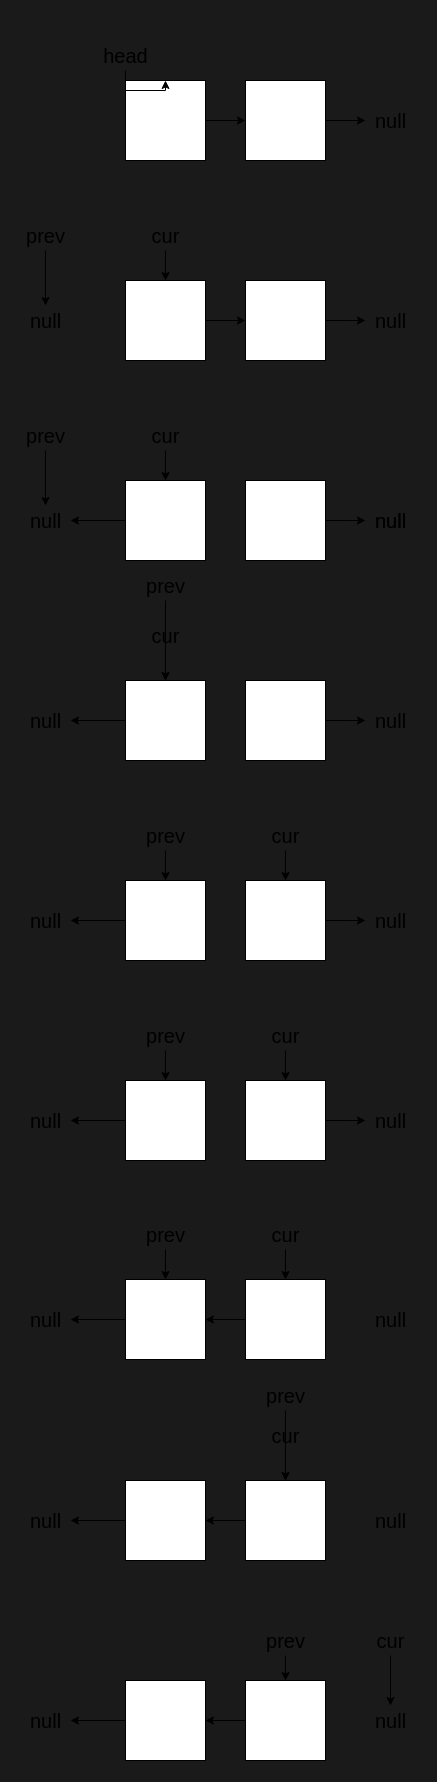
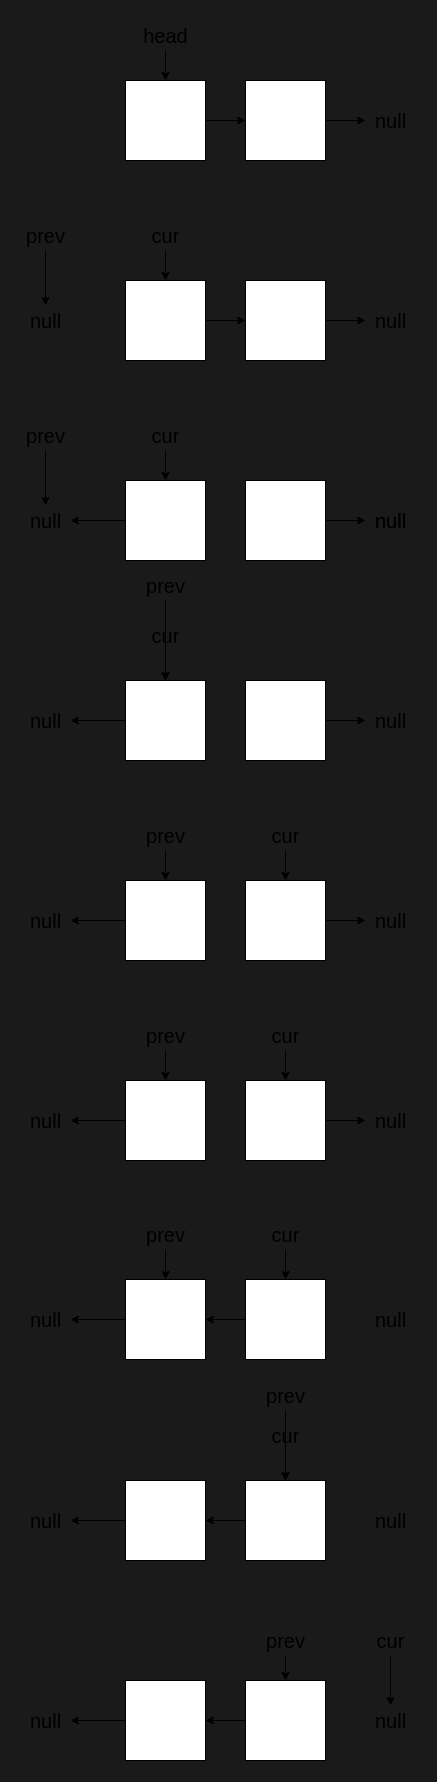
(126, 56) -> (166, 36)
